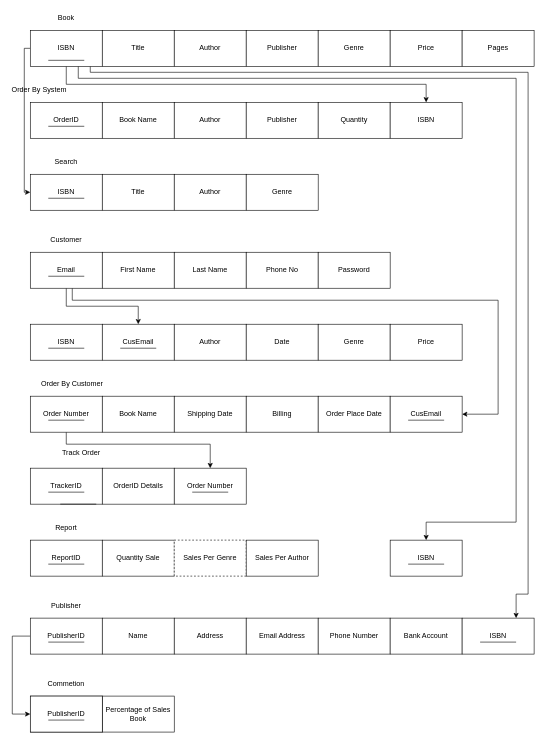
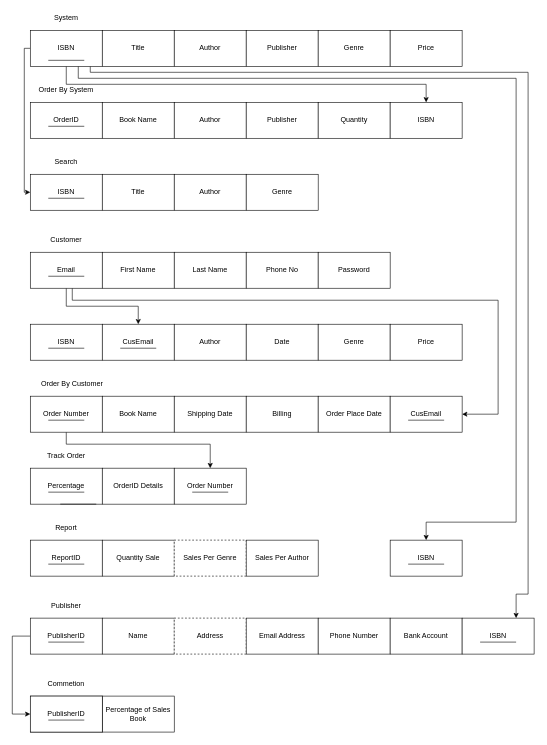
(66, 18) -> (66, 18)
(498, 48) -> none
(39, 90) -> (66, 90)
(81, 453) -> (66, 456)
(66, 486) -> (66, 486)
(210, 636) -> (210, 636)
